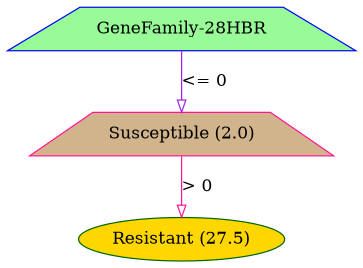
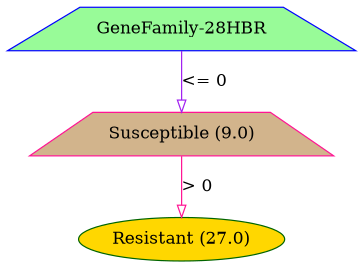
(182, 134) -> (182, 134)
(182, 239) -> (182, 239)
